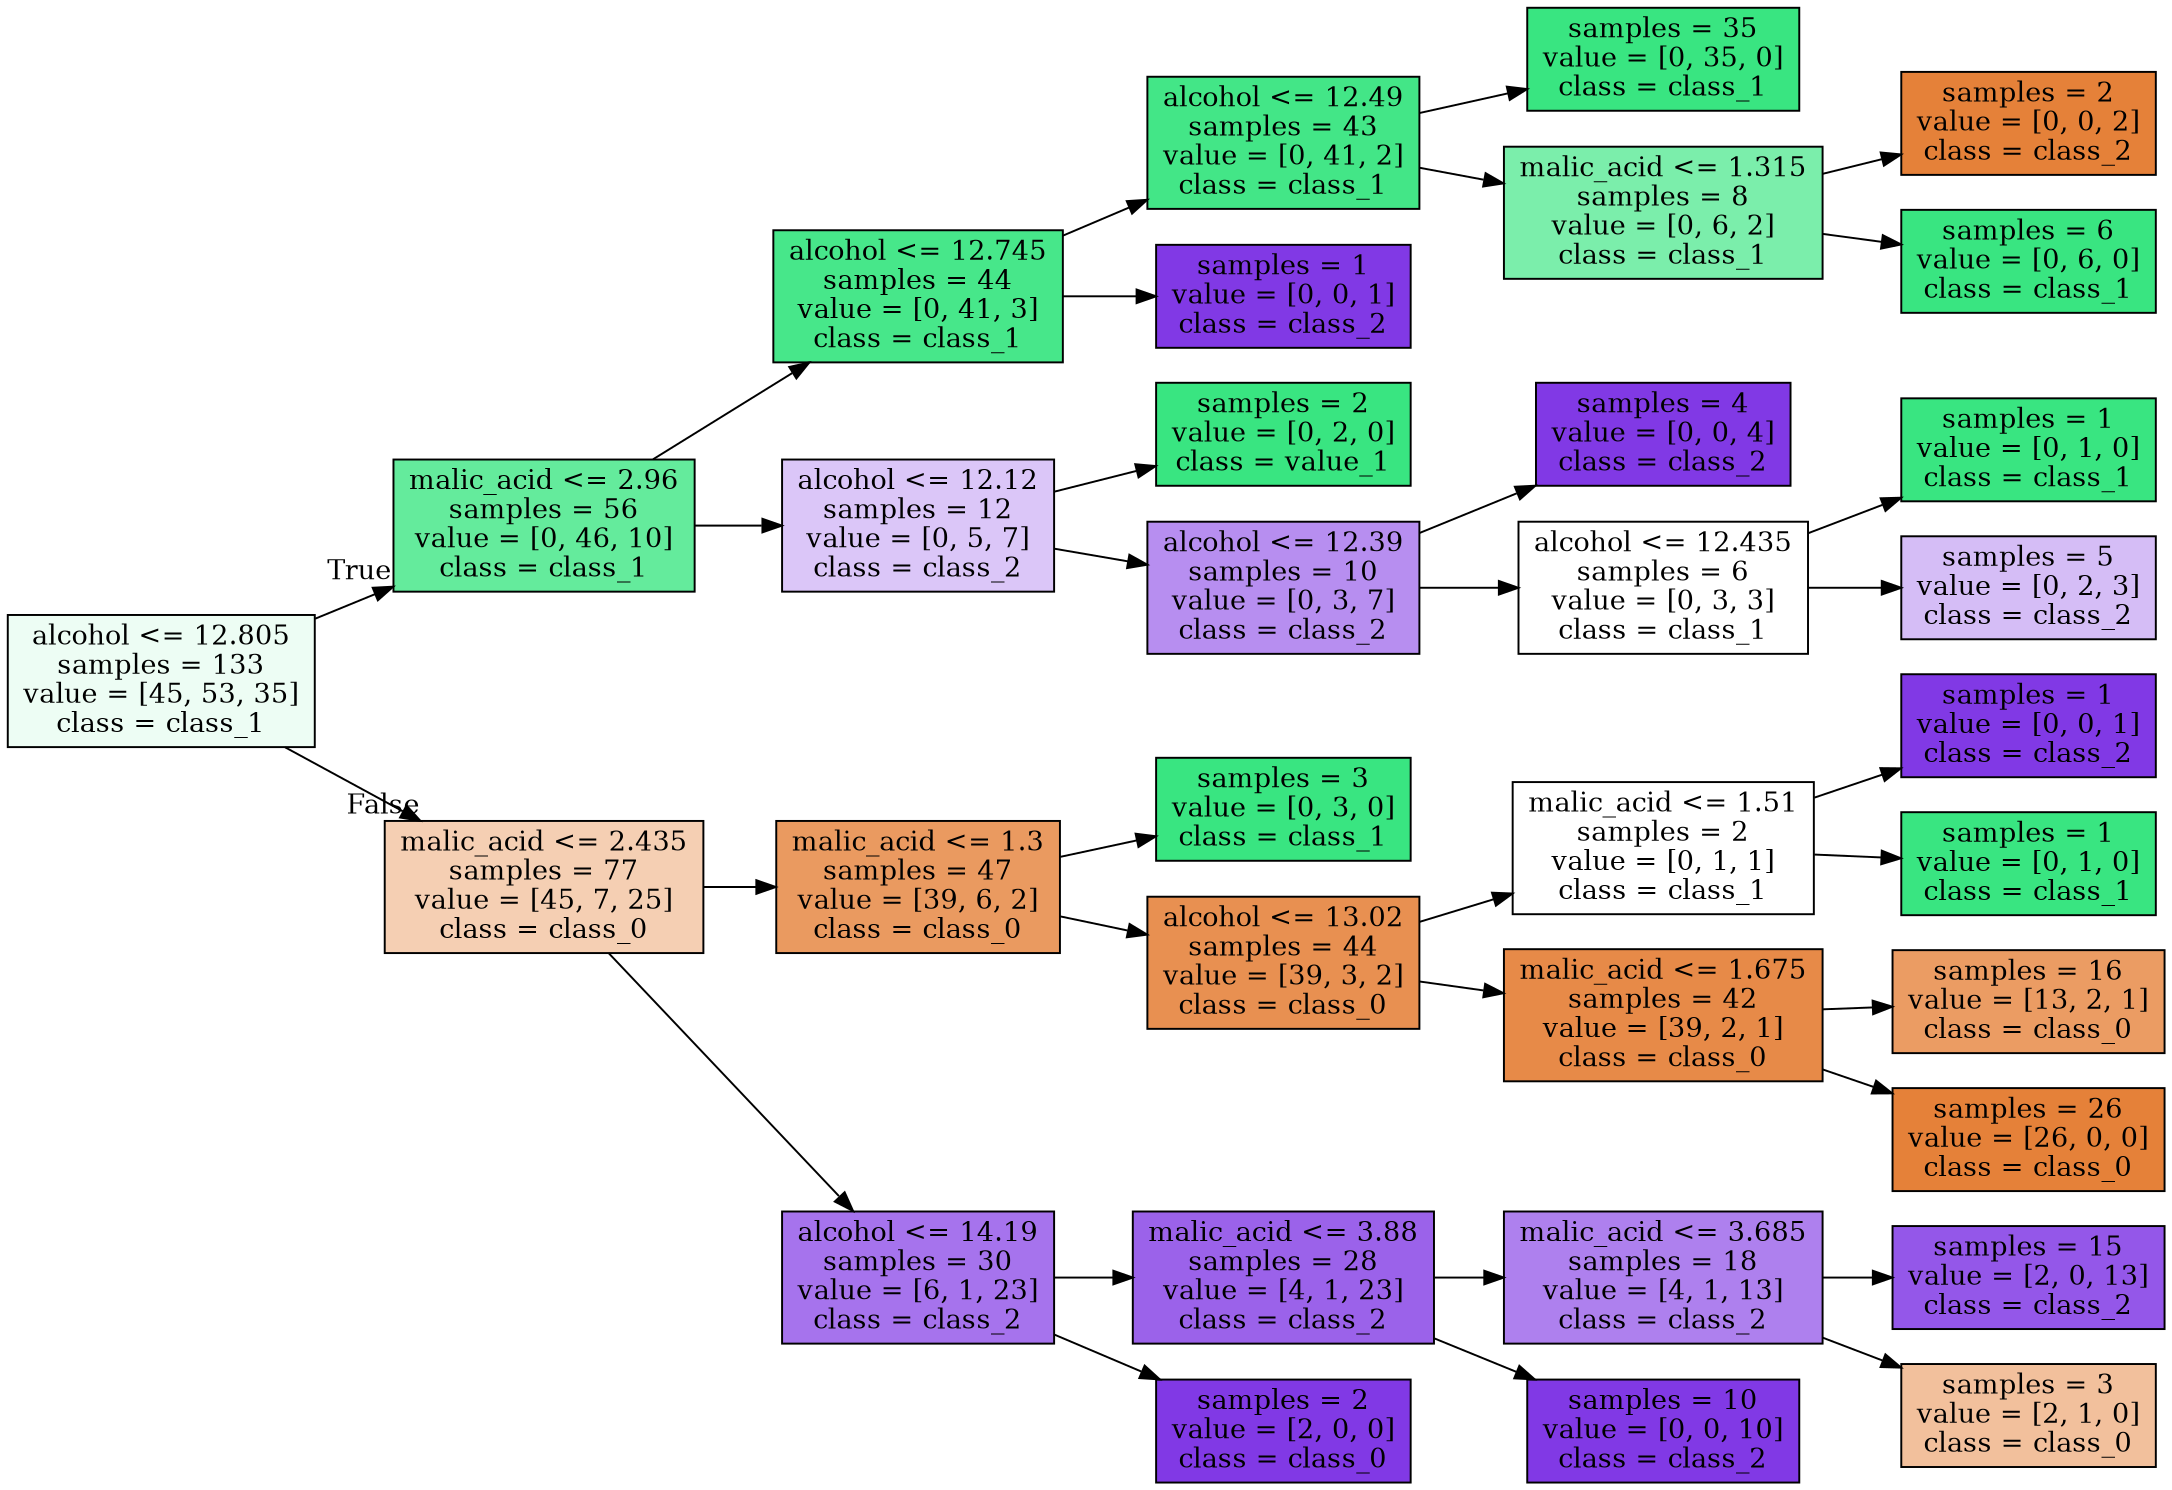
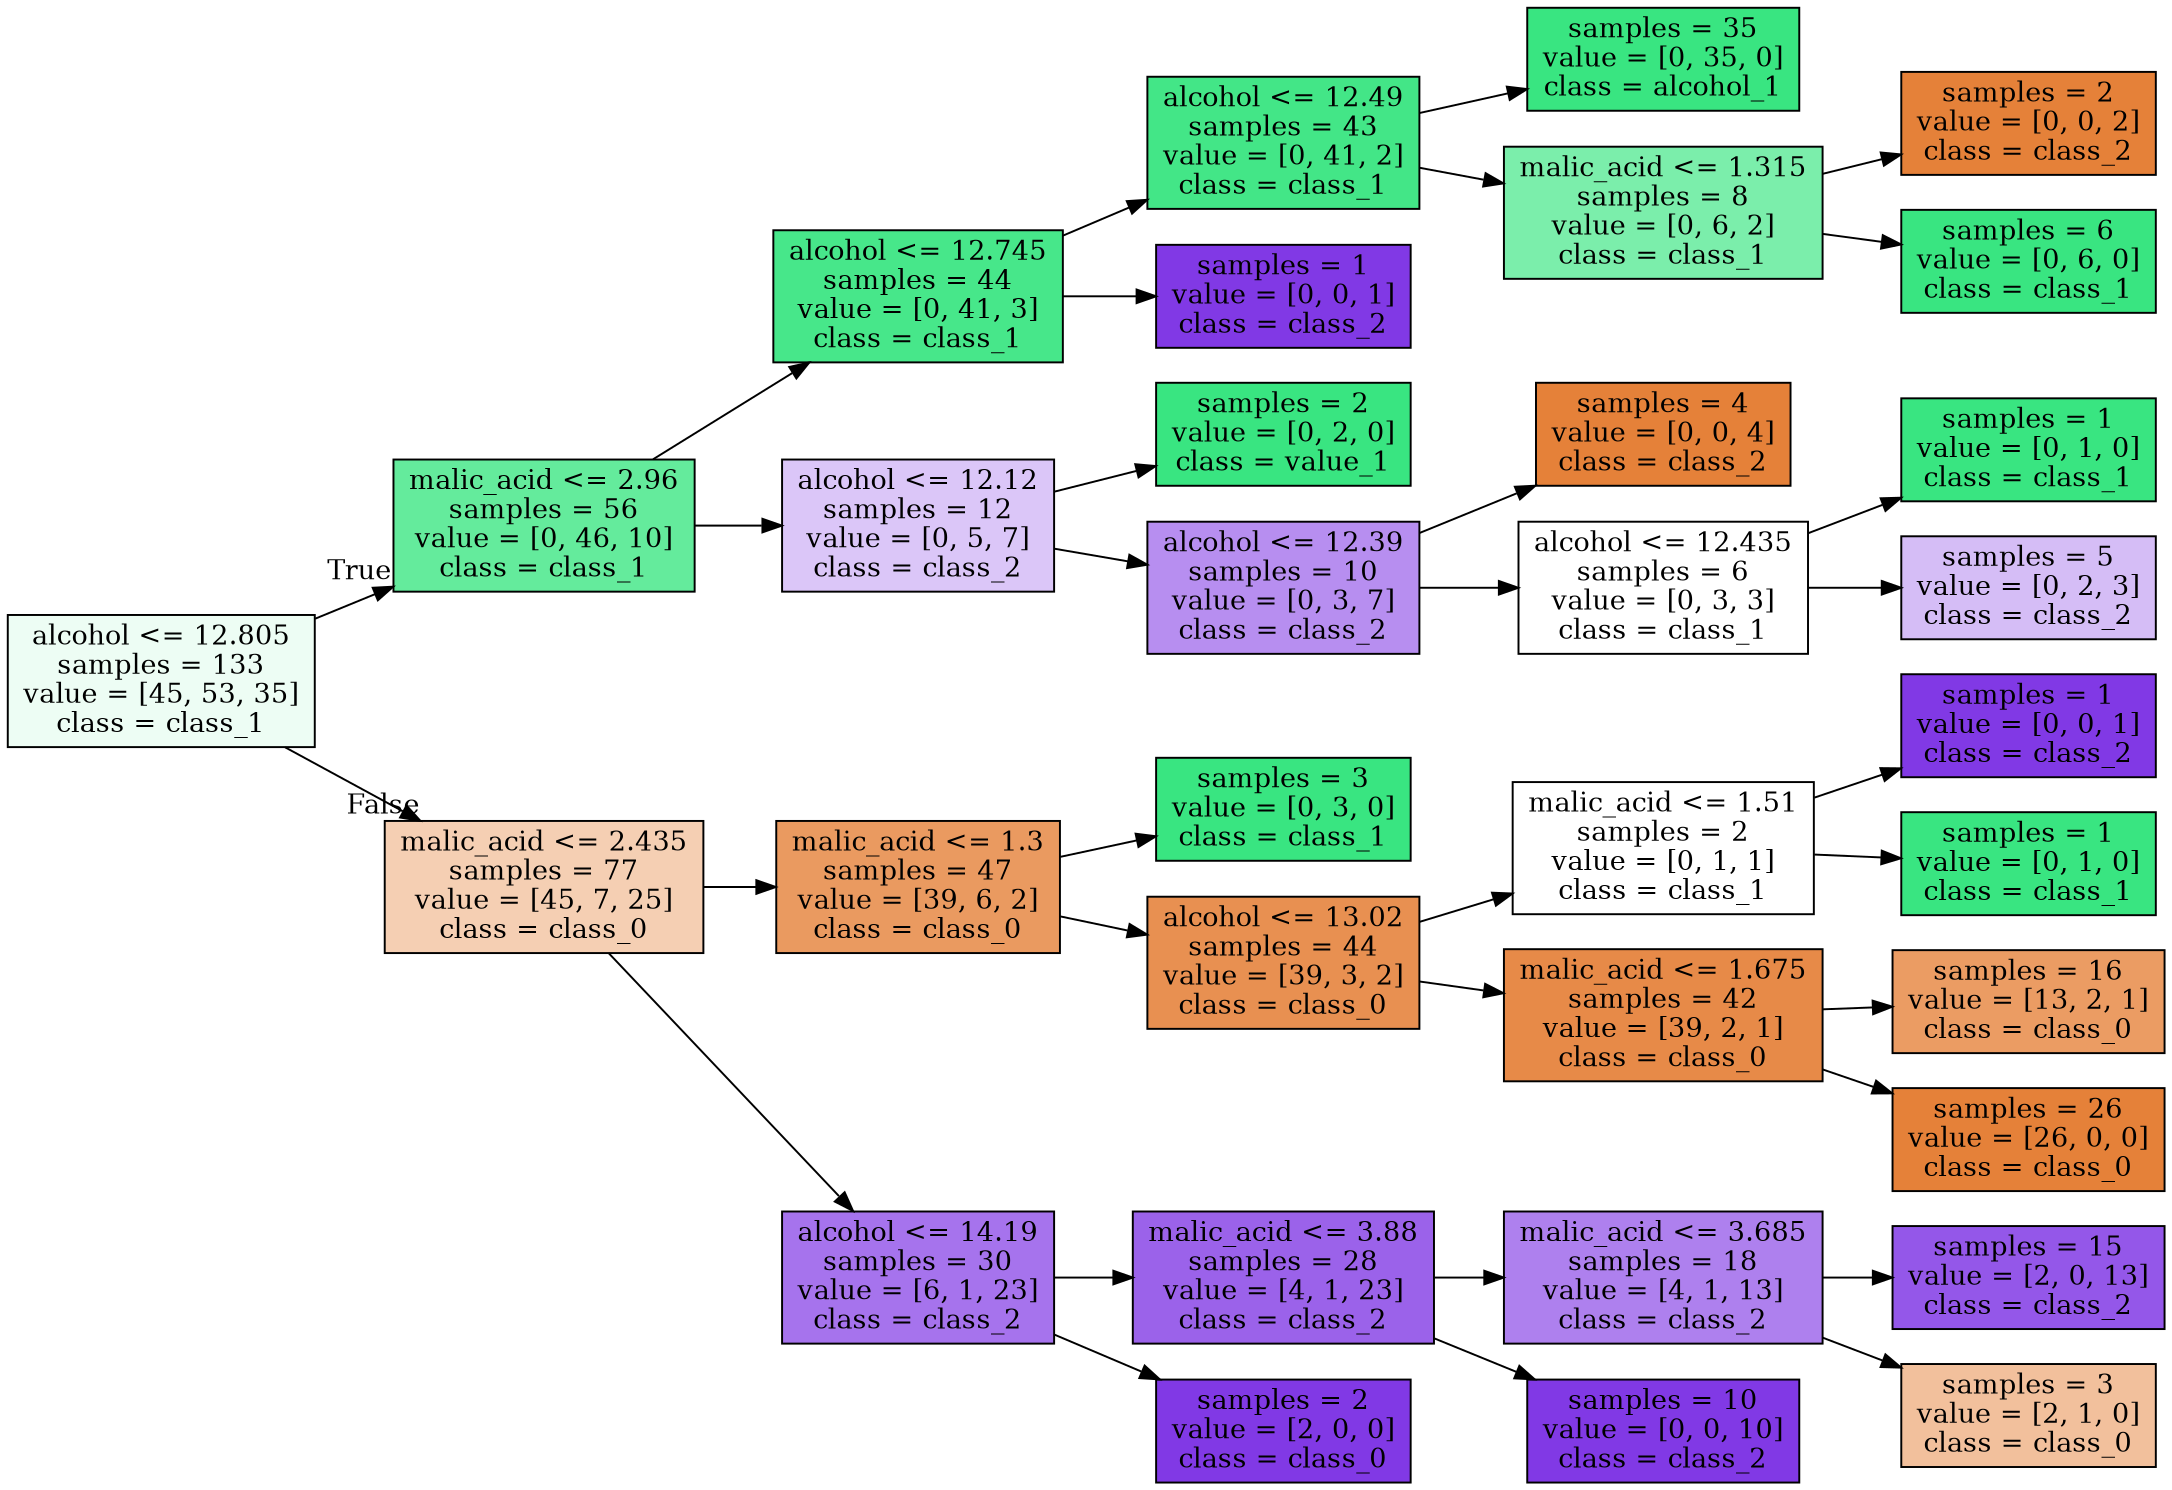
(1663, 59) -> (1663, 59)
(1663, 434) -> (1663, 434)
